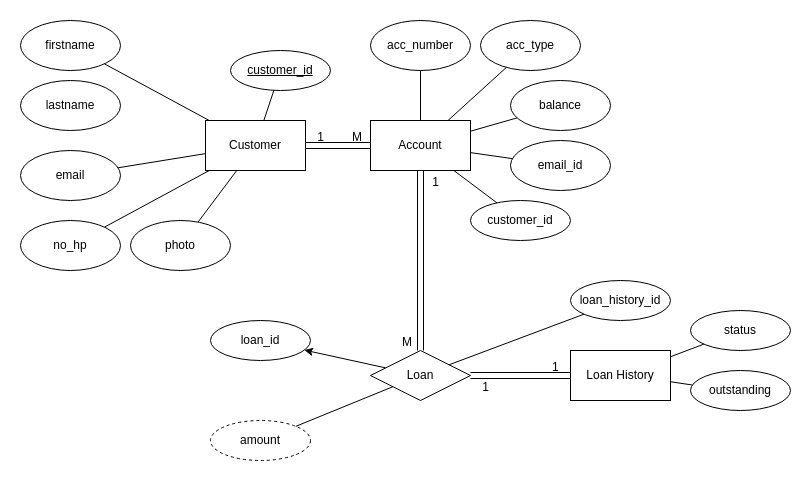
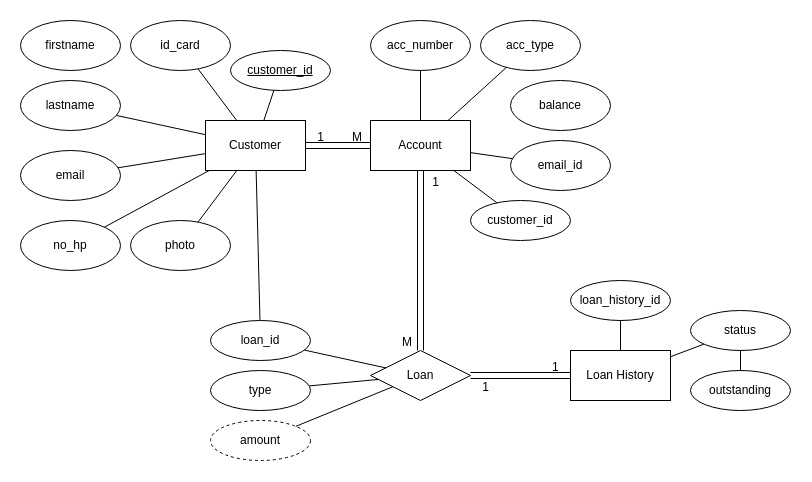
none -> (181, 46)
(157, 92) -> (258, 246)
none -> (217, 95)
none -> (161, 125)
(494, 125) -> none
(517, 339) -> (621, 336)
(312, 352) -> (309, 351)
none -> (343, 383)
(681, 383) -> (741, 361)
none -> (261, 391)
